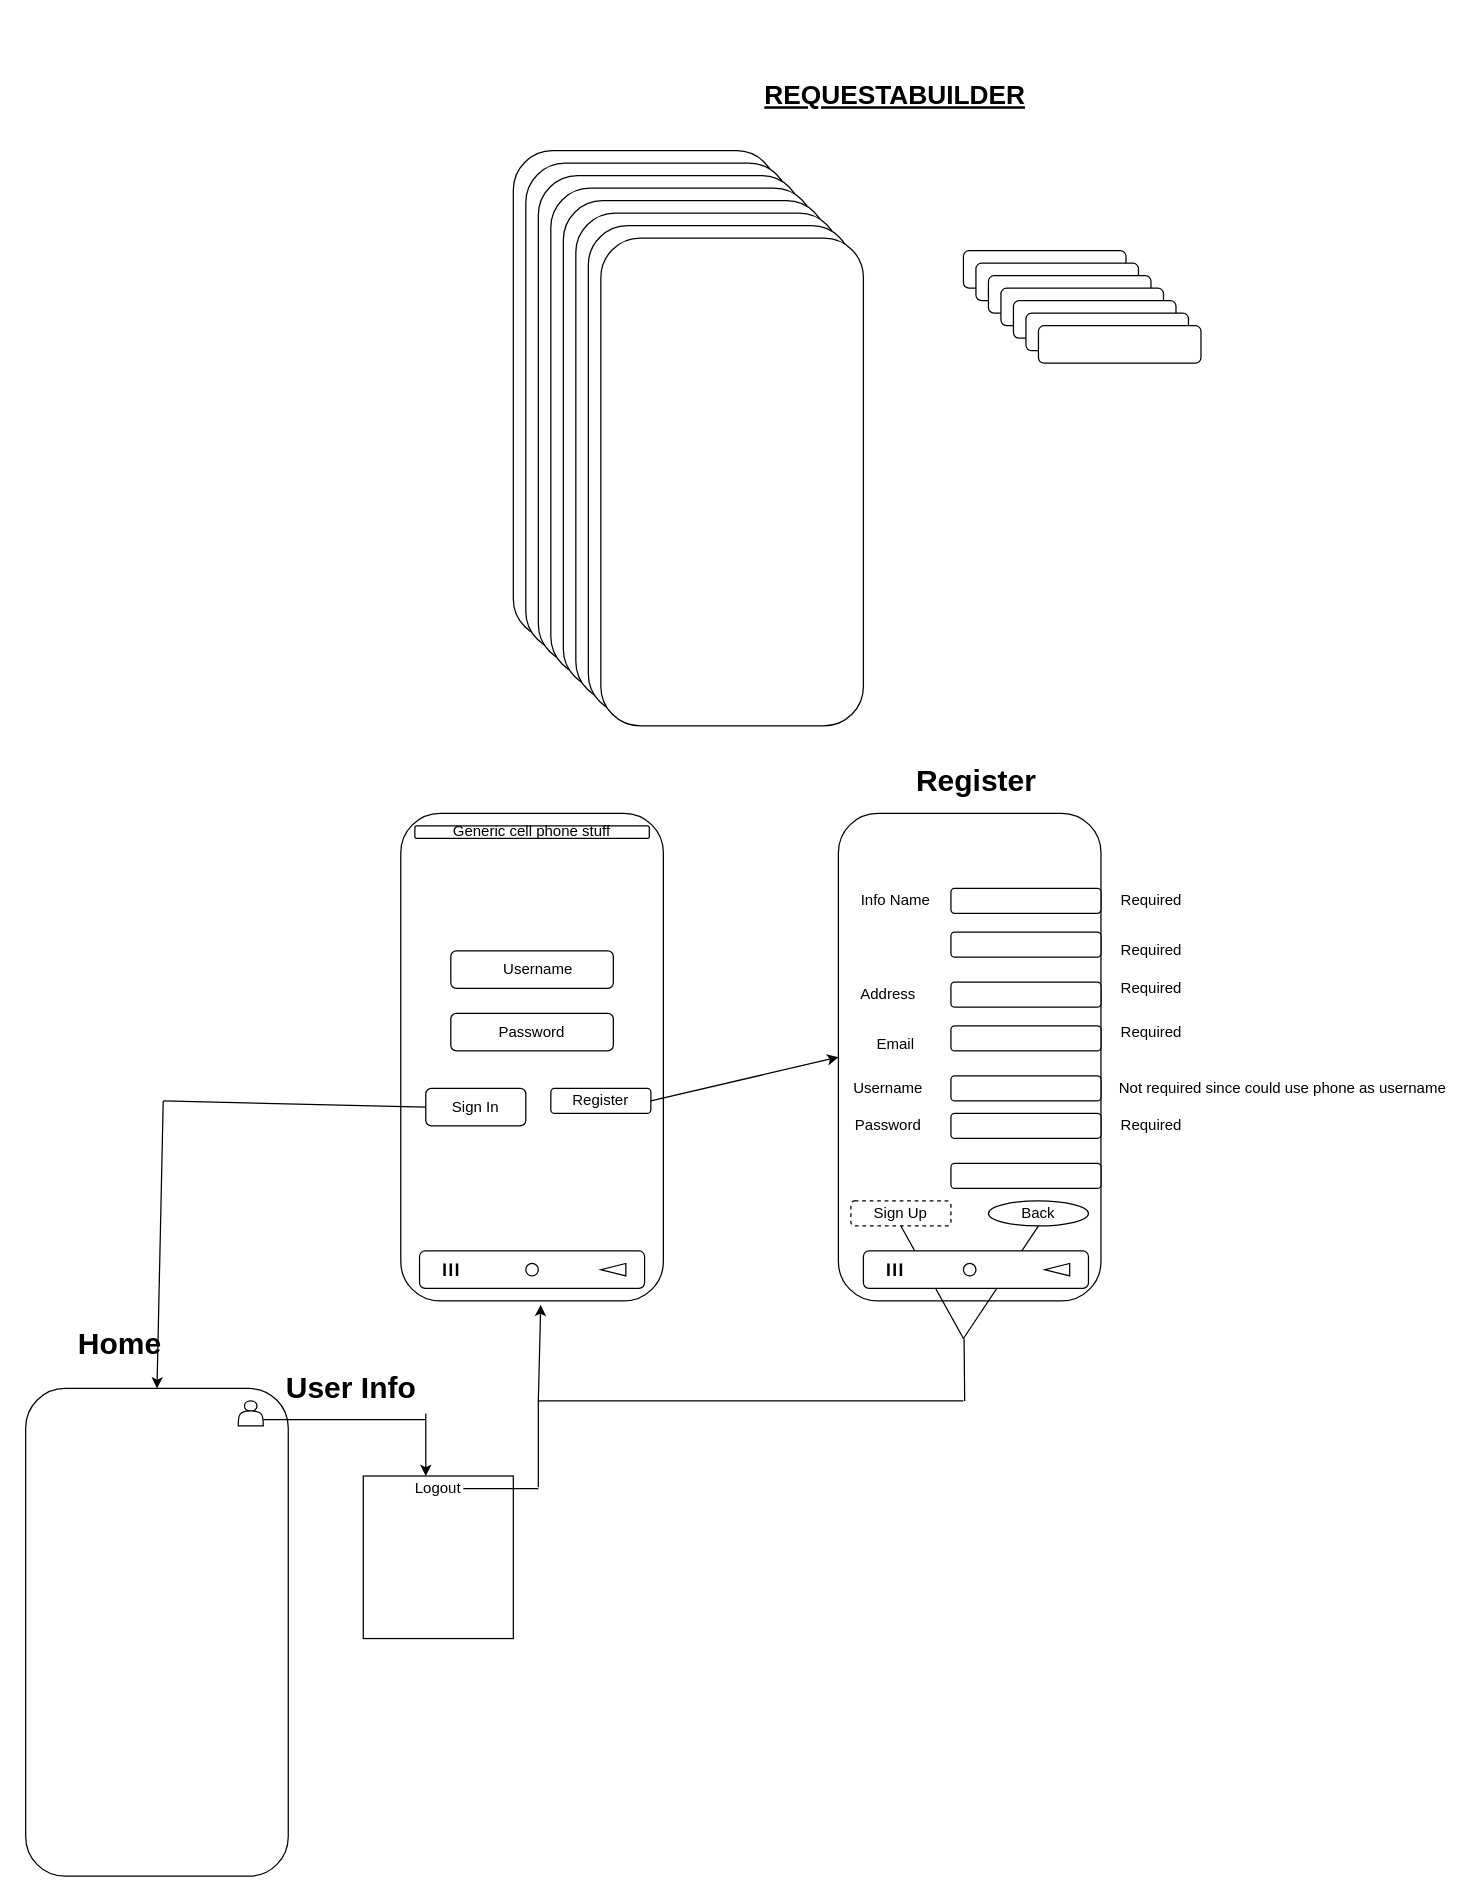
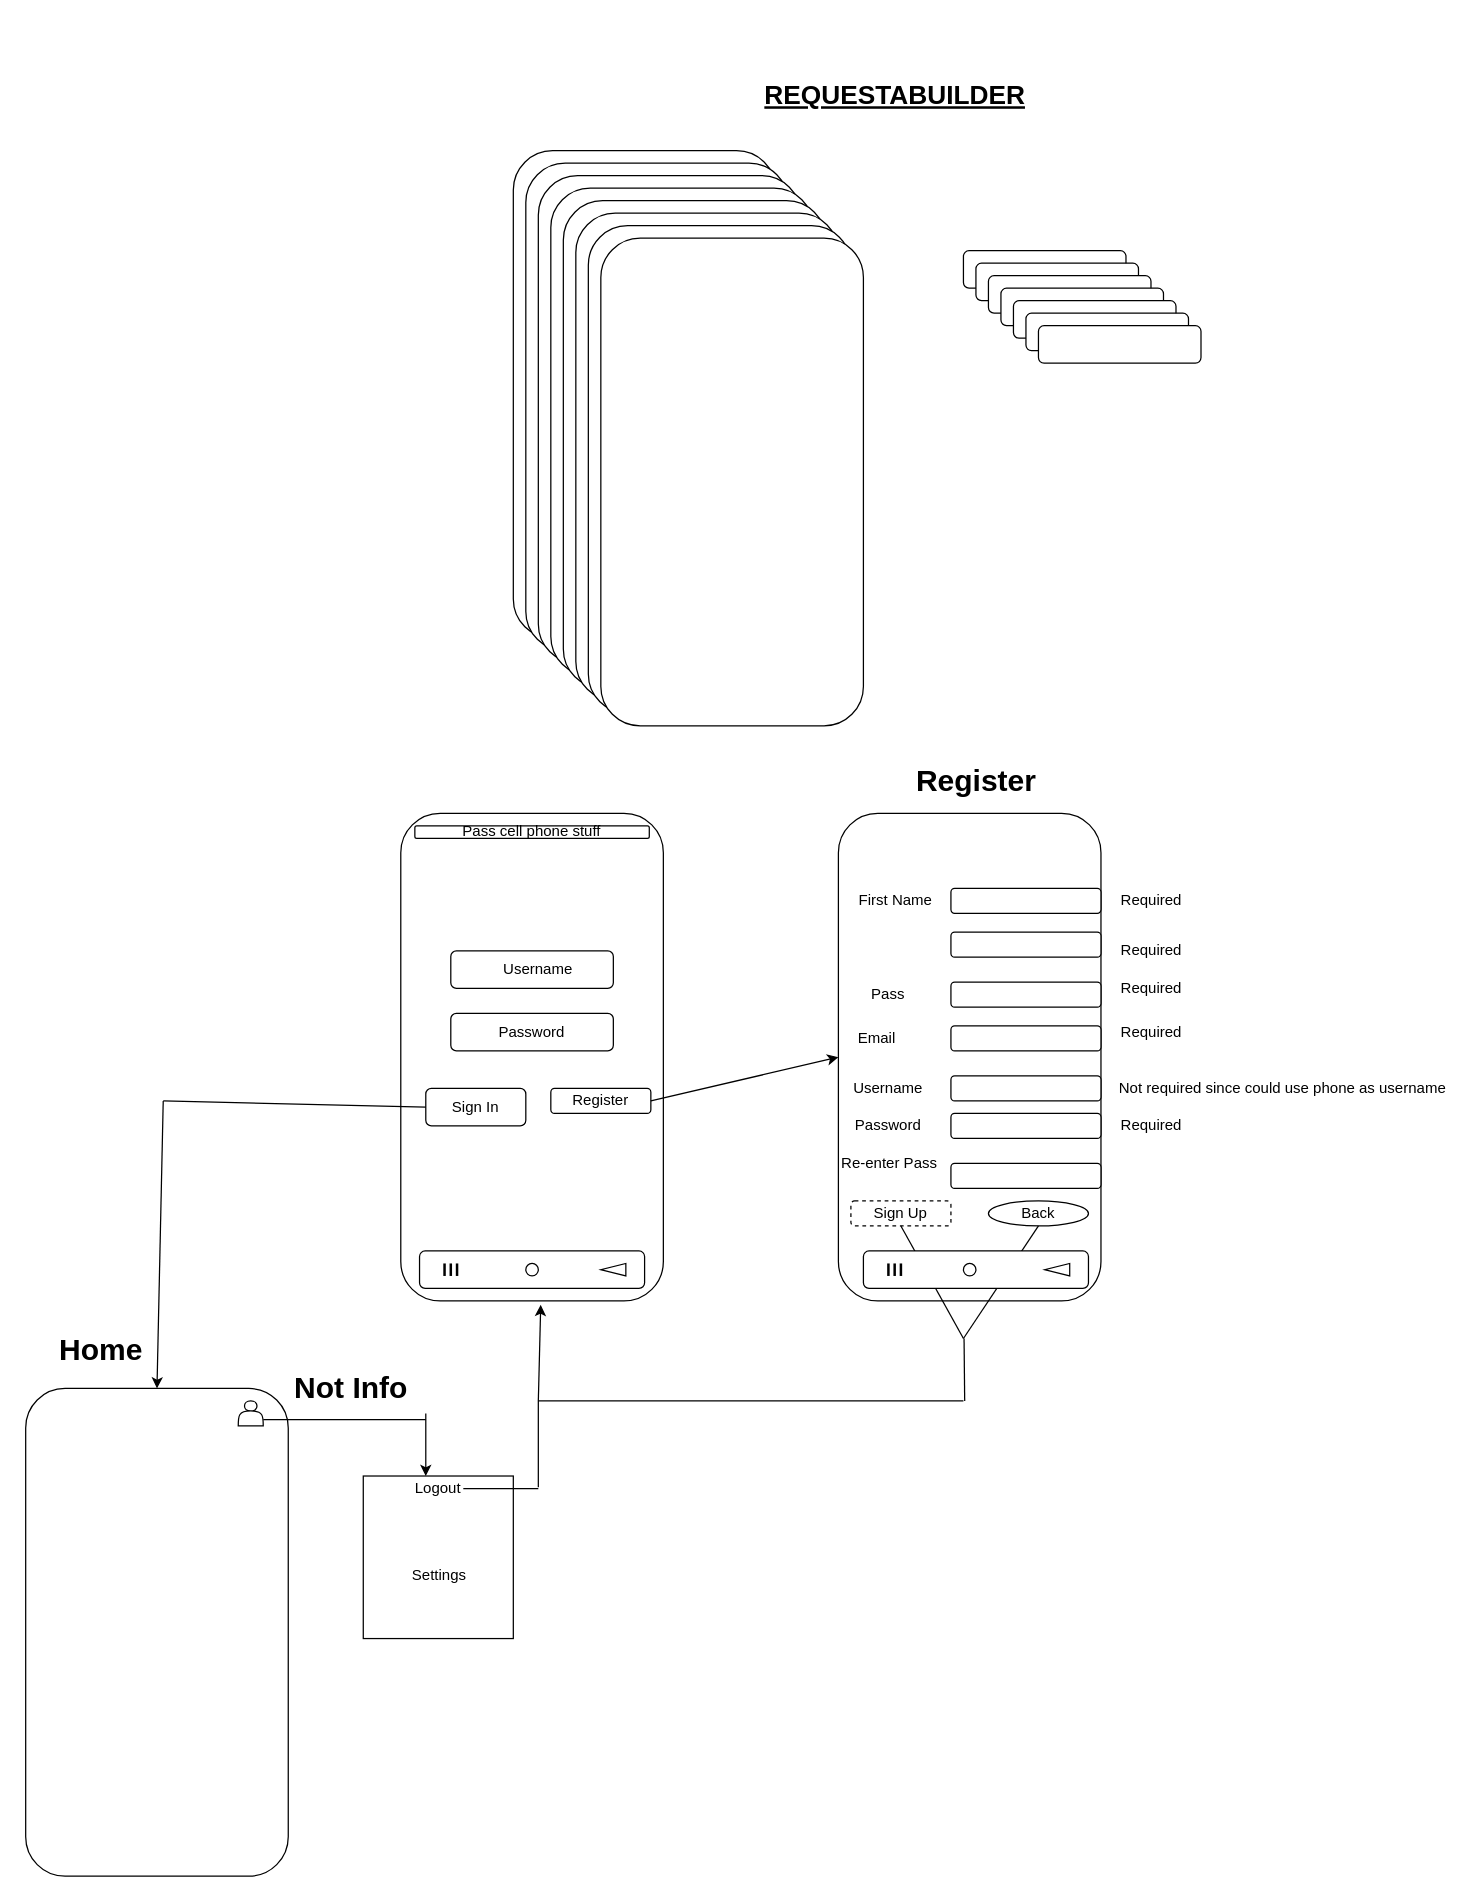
(532, 832) -> (532, 832)
(896, 901) -> (896, 901)
(888, 994) -> (888, 994)
(895, 1044) -> (876, 1038)
none -> (888, 1163)
(119, 1344) -> (101, 1351)
(351, 1388) -> (351, 1388)
none -> (440, 1576)
